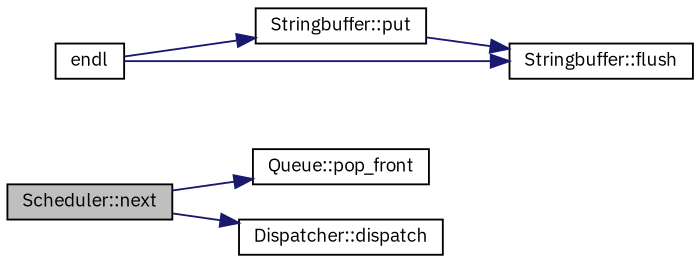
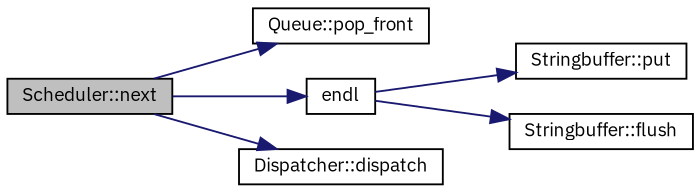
(459, 42) -> none
none -> (230, 96)
